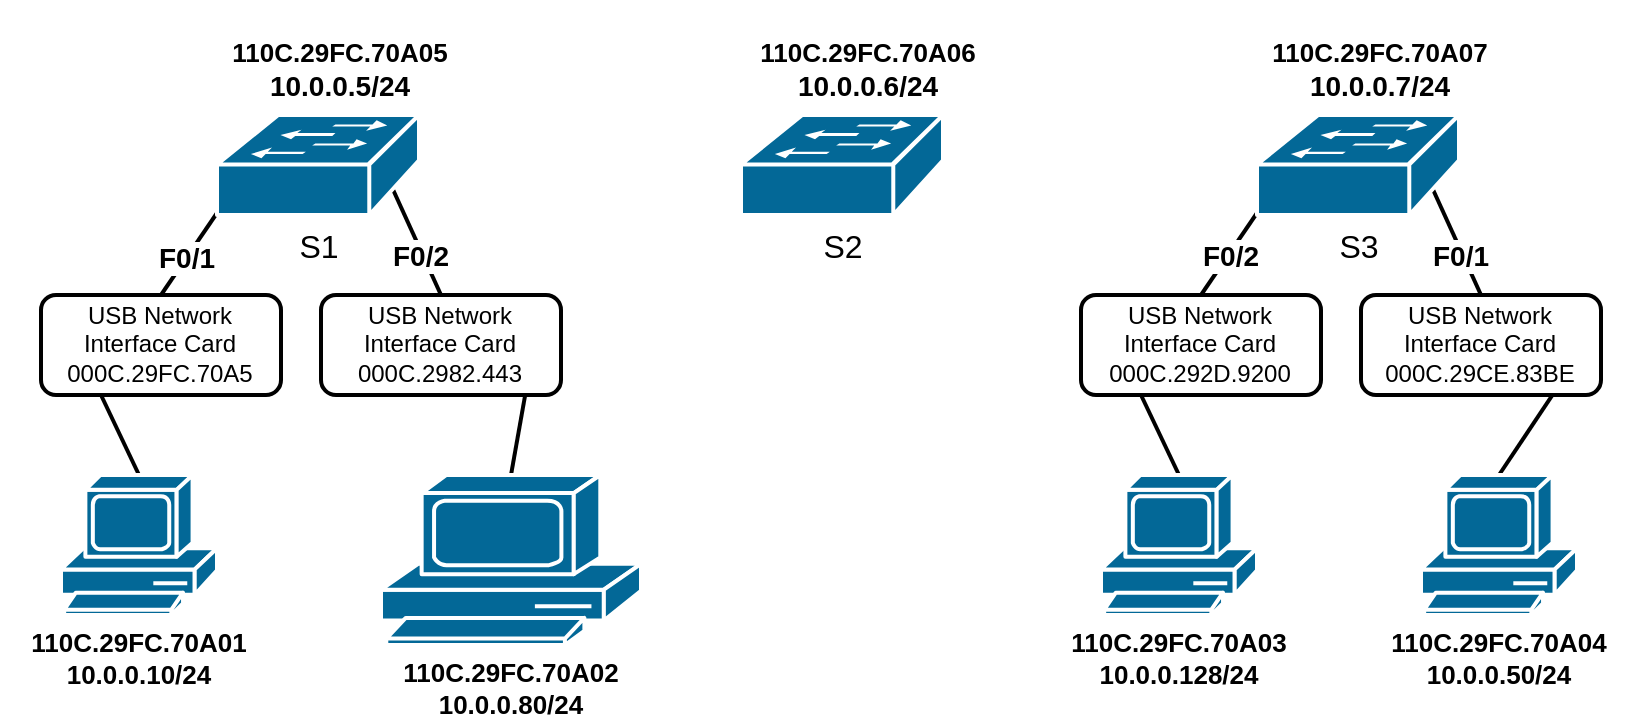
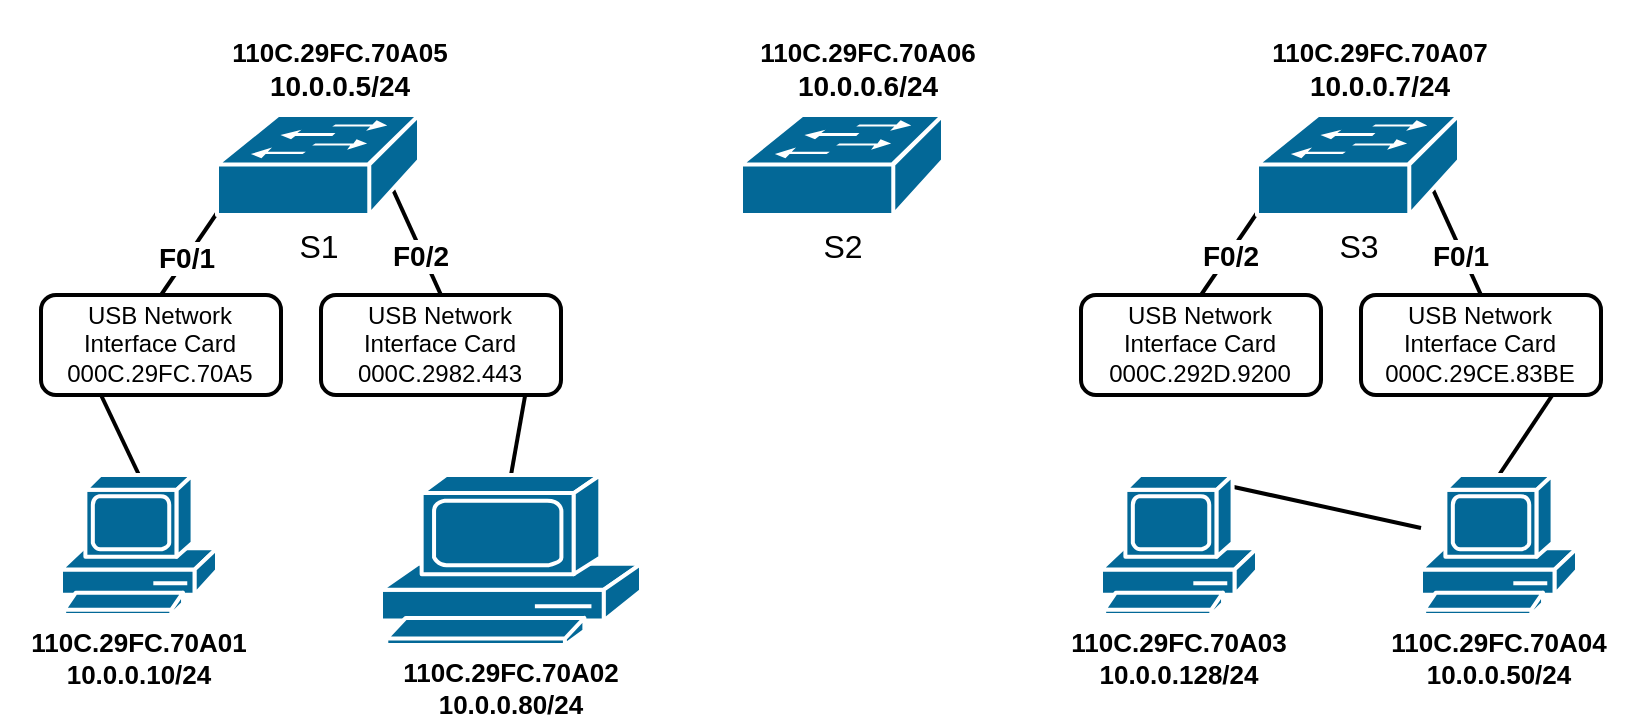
(1160, 435) -> (1327, 507)
